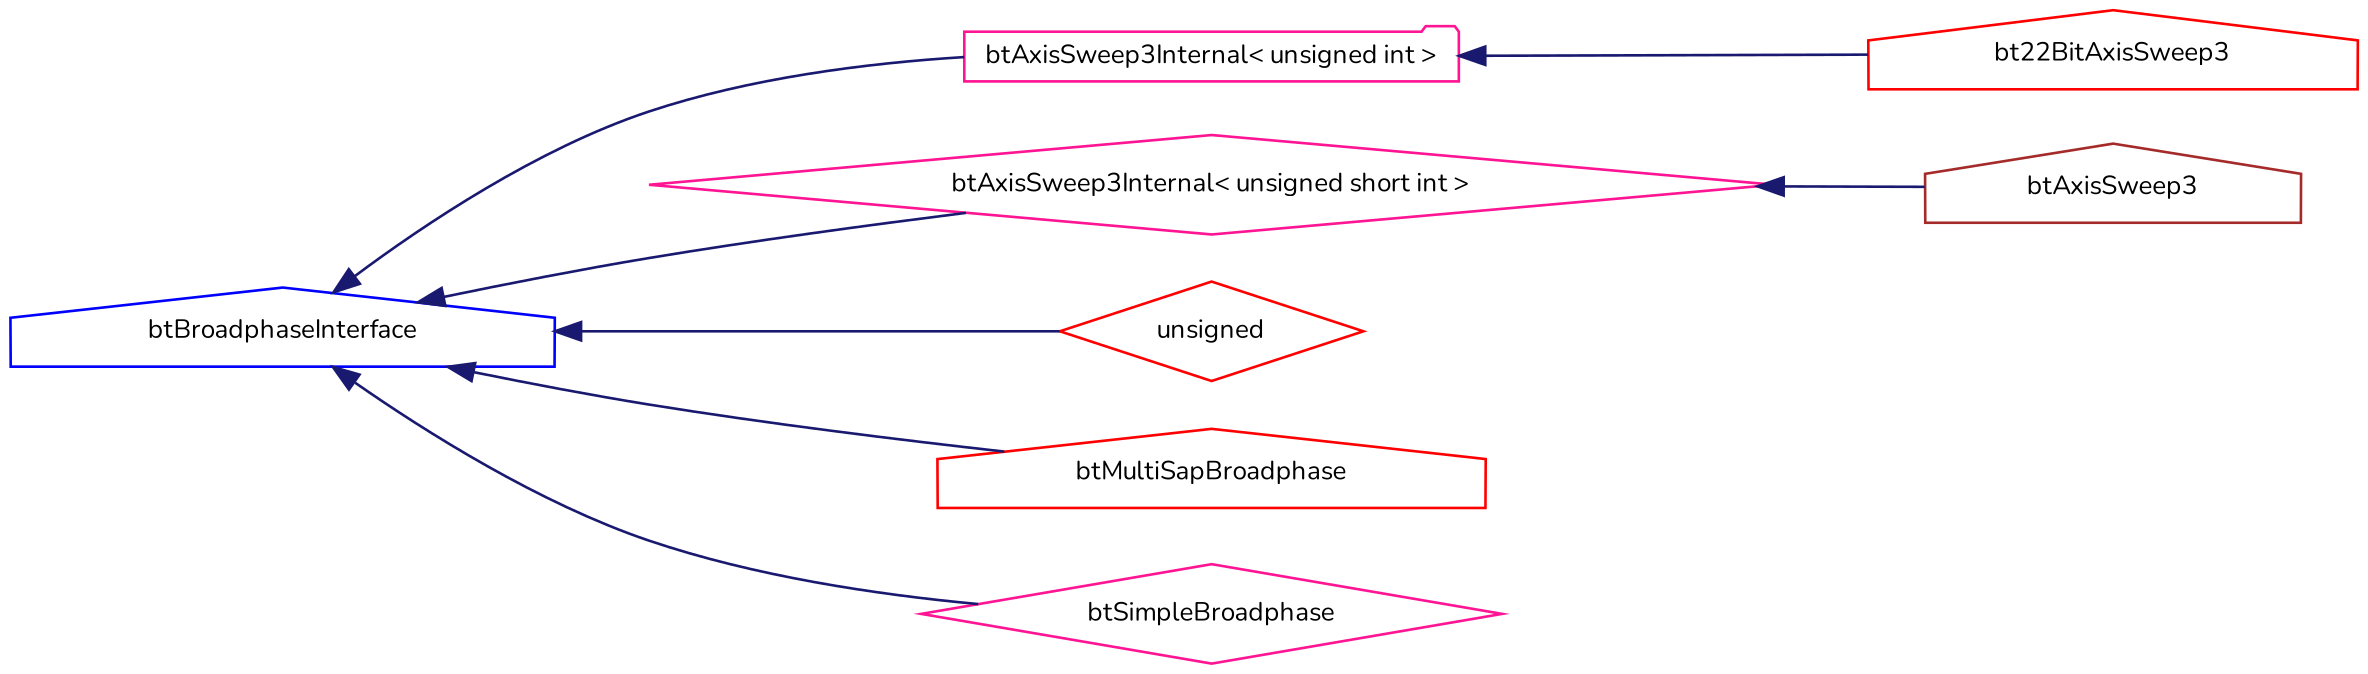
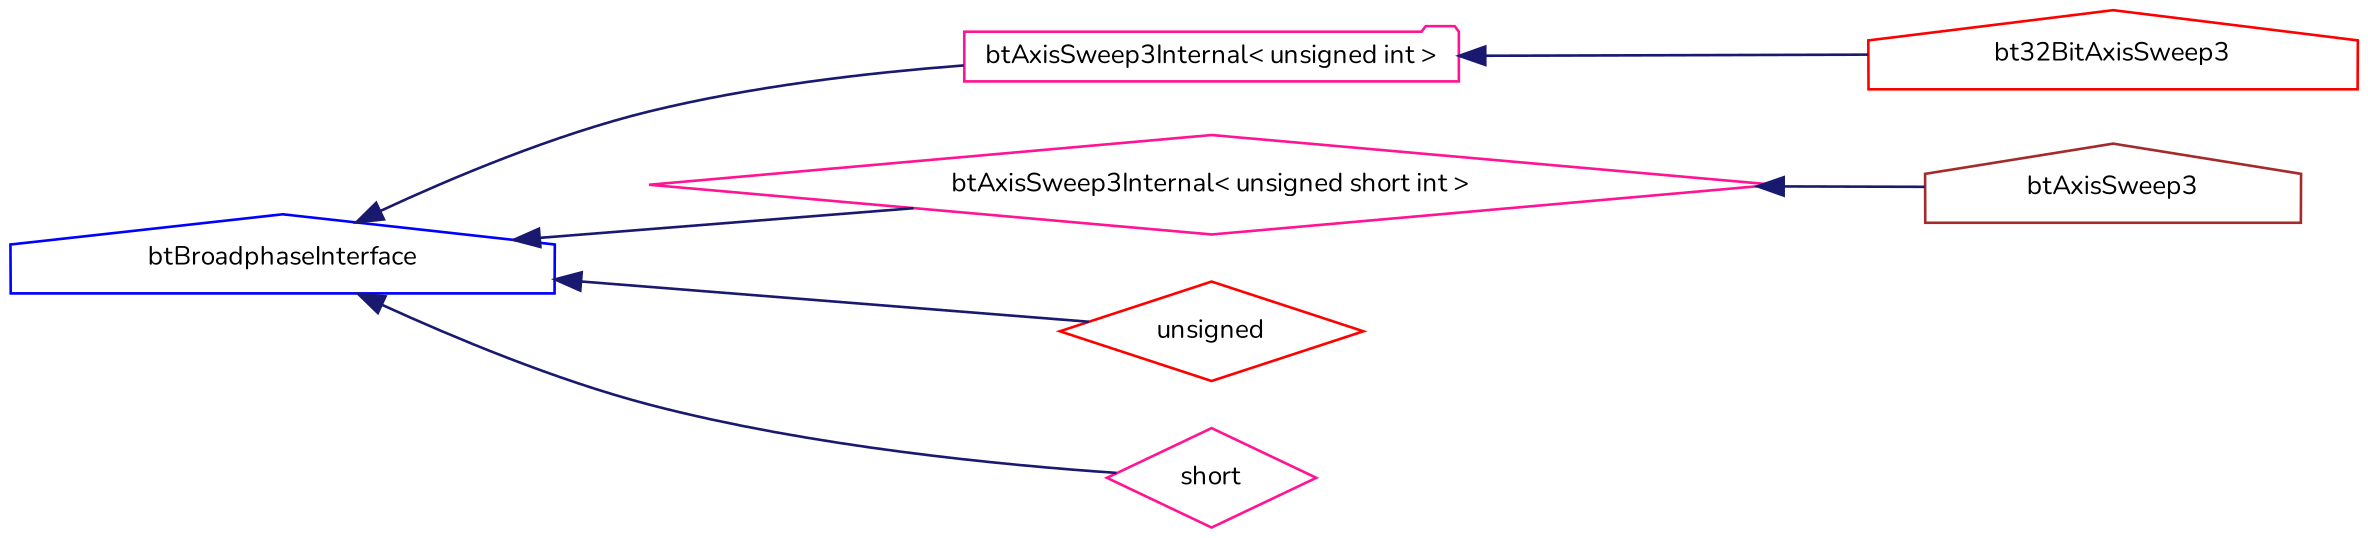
(2113, 54) -> (2113, 54)
(1212, 473) -> none
(1212, 614) -> (1212, 478)
